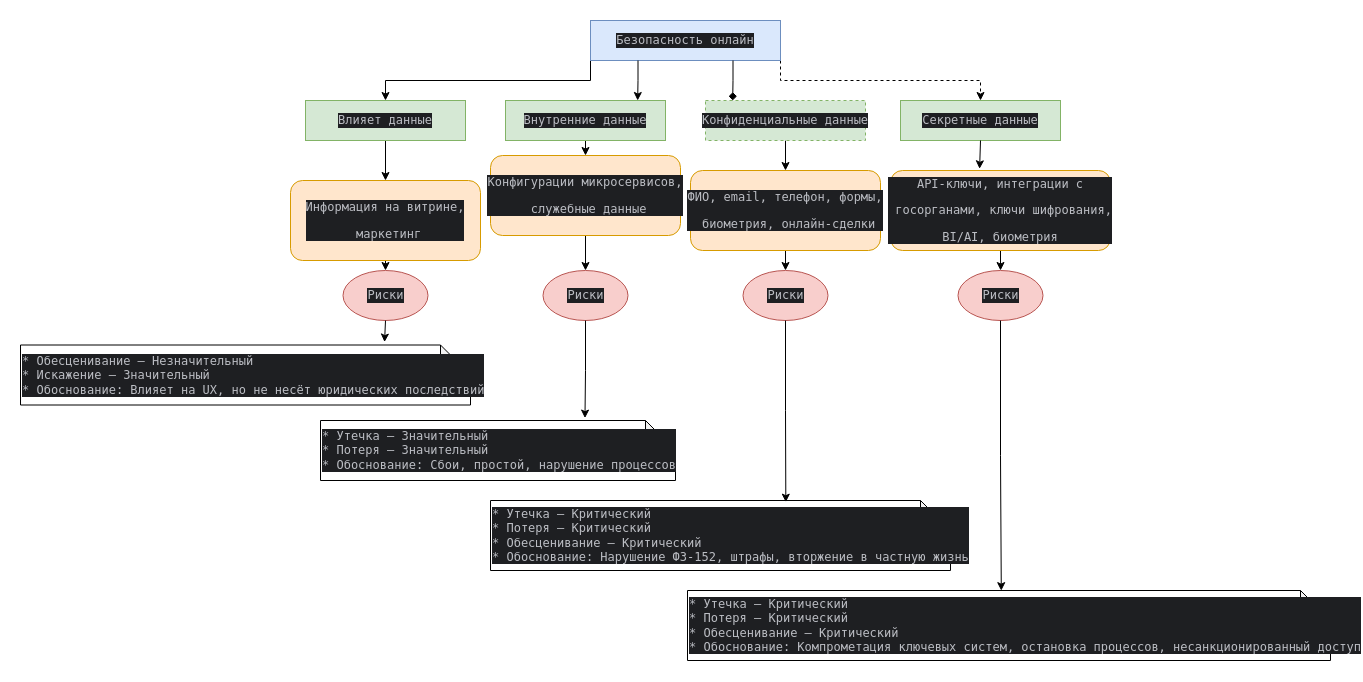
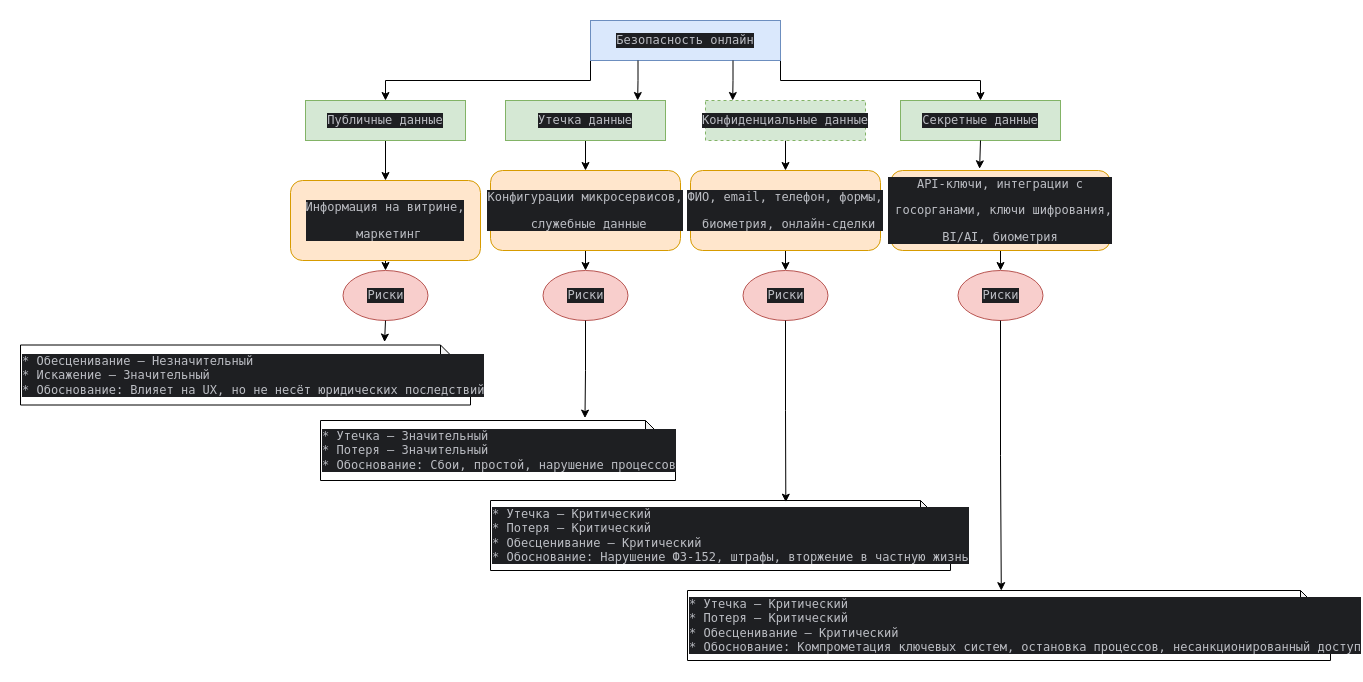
(878, 81) -> (878, 81)
(733, 91) -> (733, 92)
(386, 121) -> (386, 121)
(586, 121) -> (586, 121)
(586, 196) -> (586, 211)
